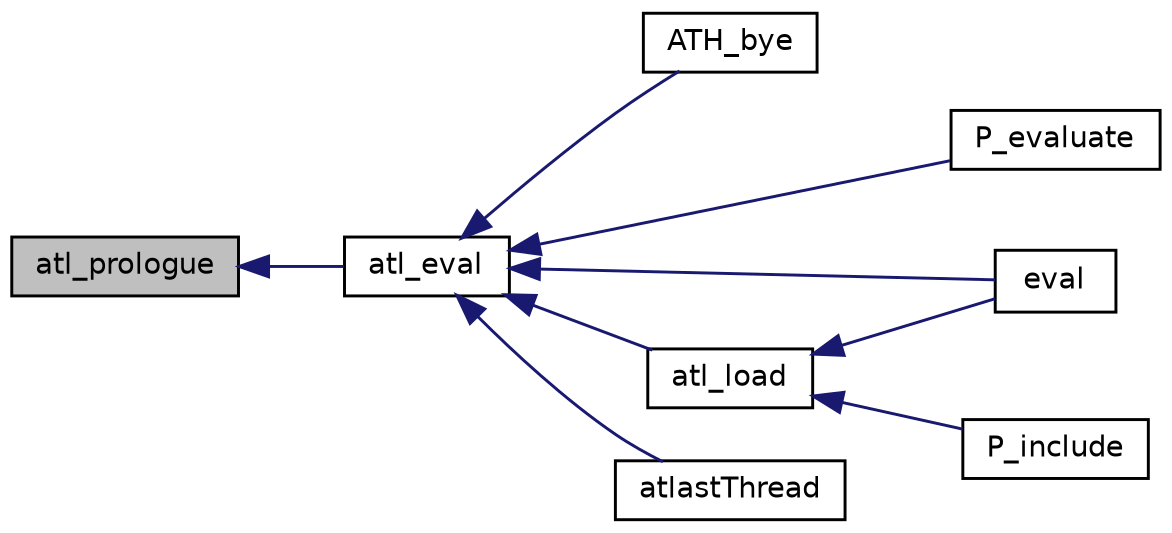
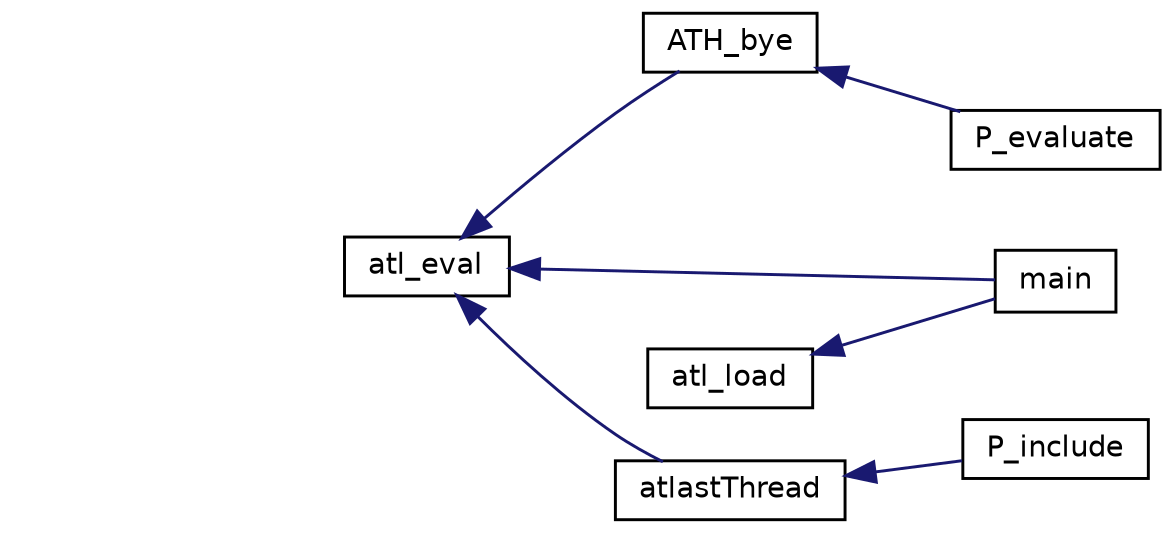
(745, 202) -> (903, 94)
(125, 266) -> none
(1056, 281) -> (1056, 281)
(592, 328) -> none
(902, 416) -> (919, 466)
